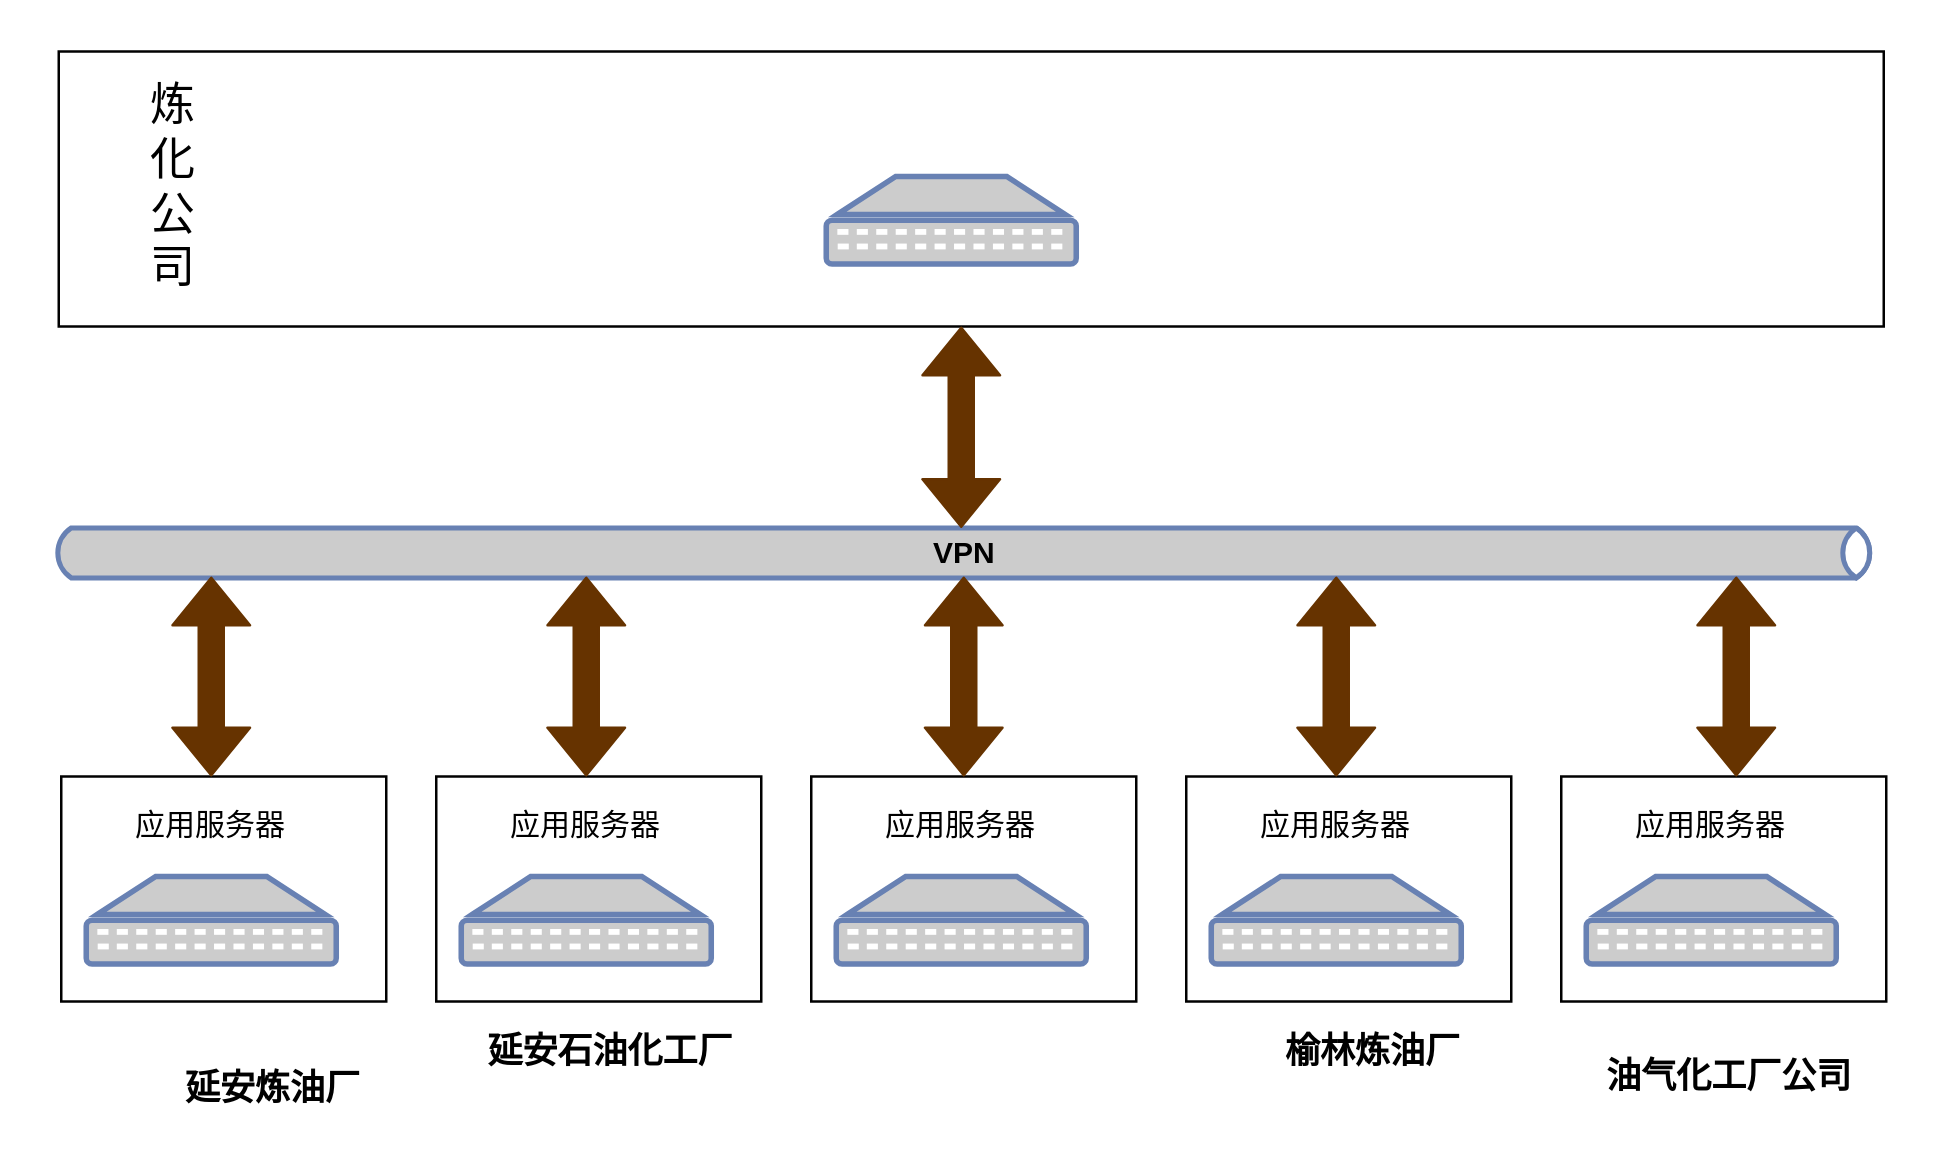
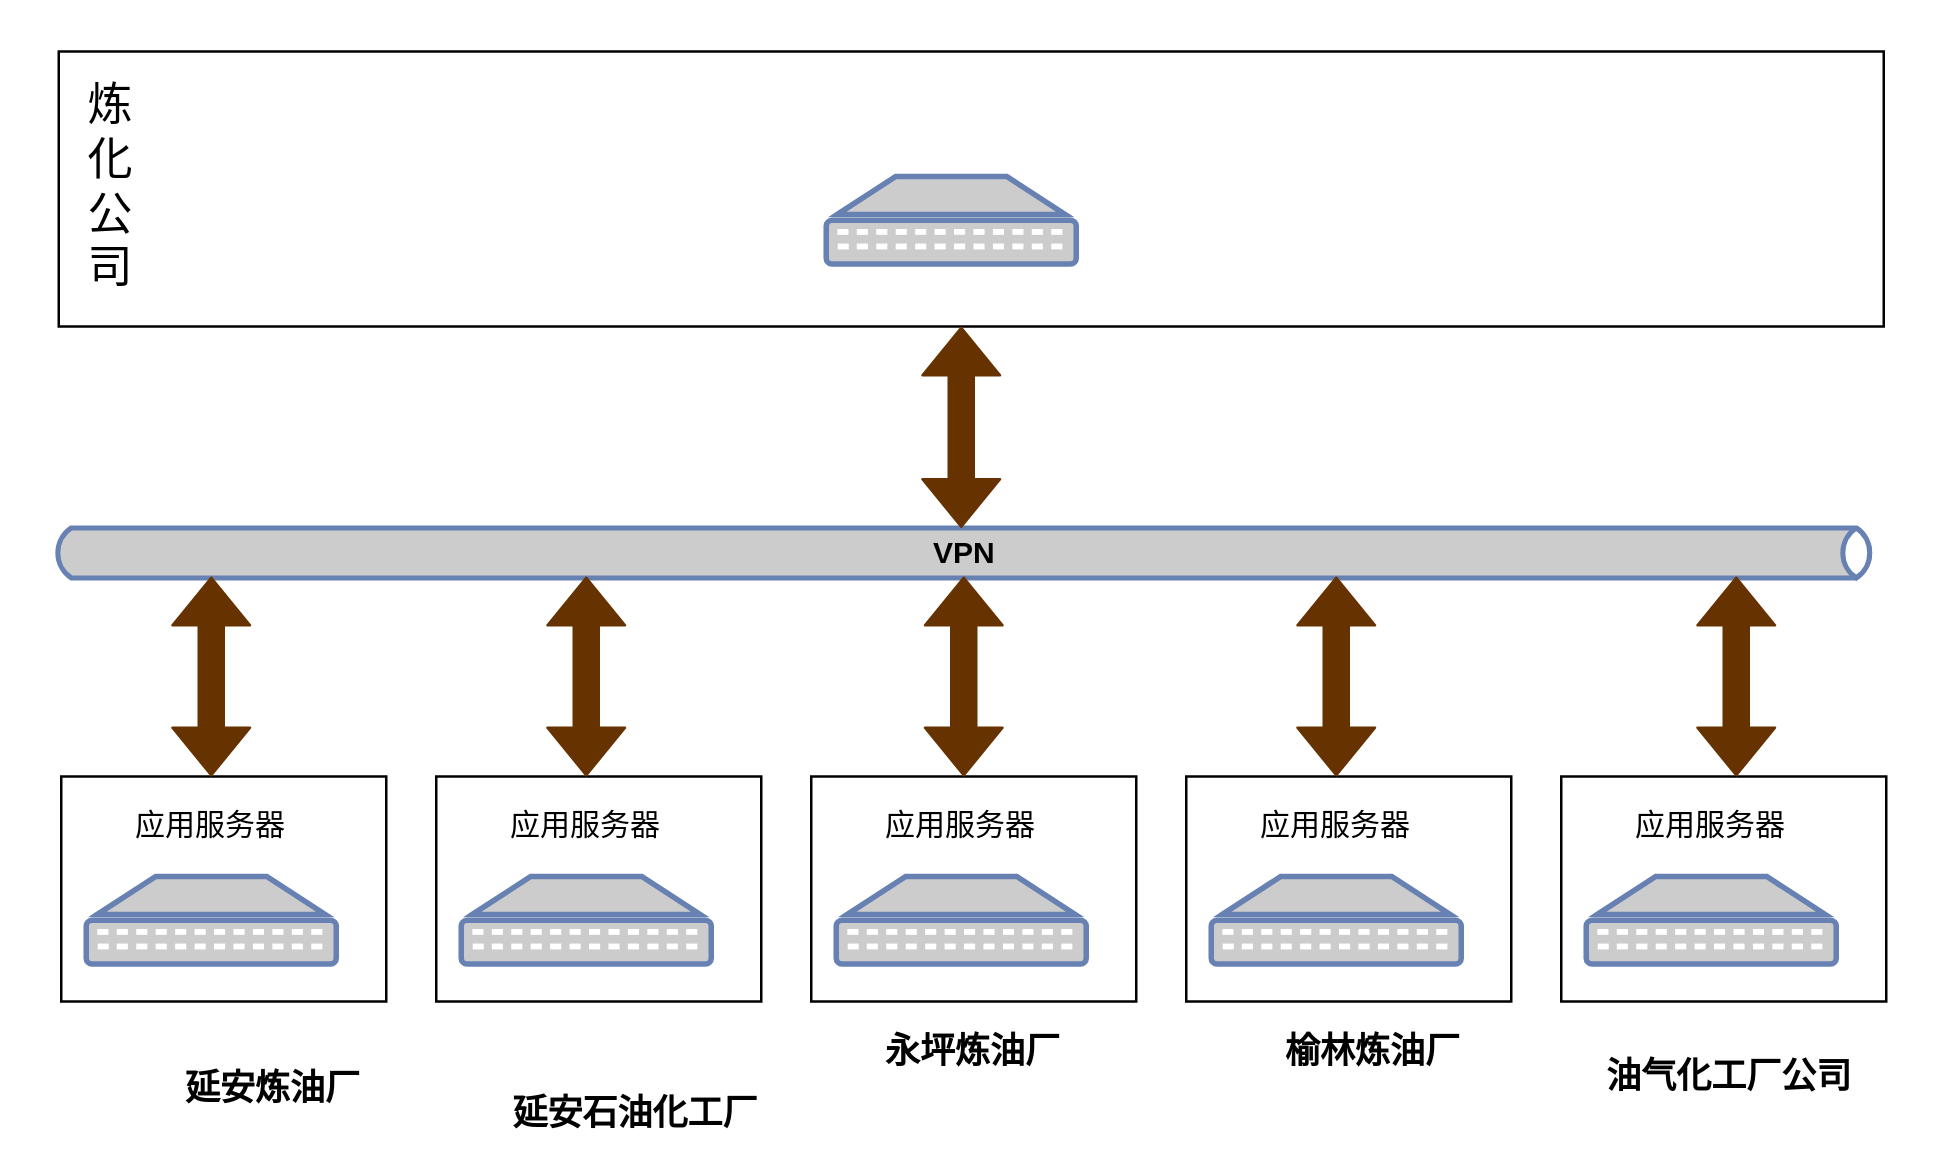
(174, 189) -> (111, 189)
(611, 1051) -> (636, 1114)
none -> (974, 1051)
